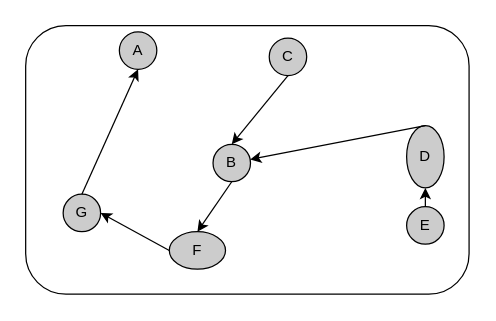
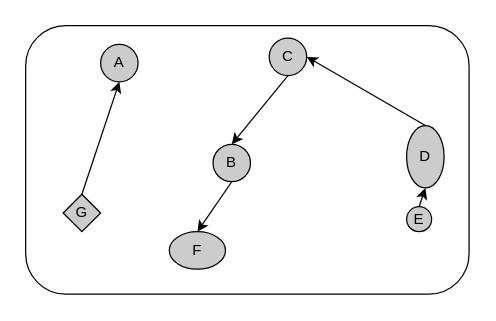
(138, 51) -> (119, 63)
(342, 142) -> (370, 93)
(82, 213) -> (82, 213)
(426, 226) -> (419, 219)
(138, 234) -> none
